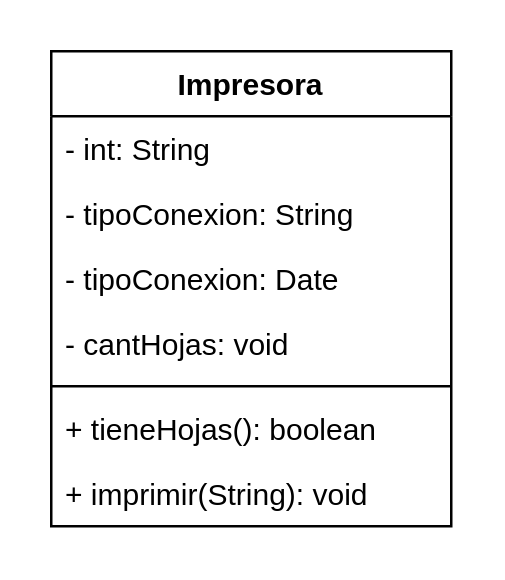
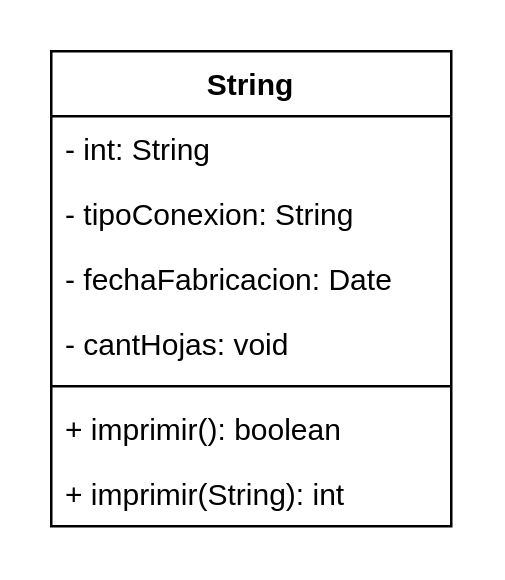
(250, 85) -> (250, 85)
(214, 280) -> (247, 280)
(239, 430) -> (214, 430)
(235, 495) -> (227, 495)
